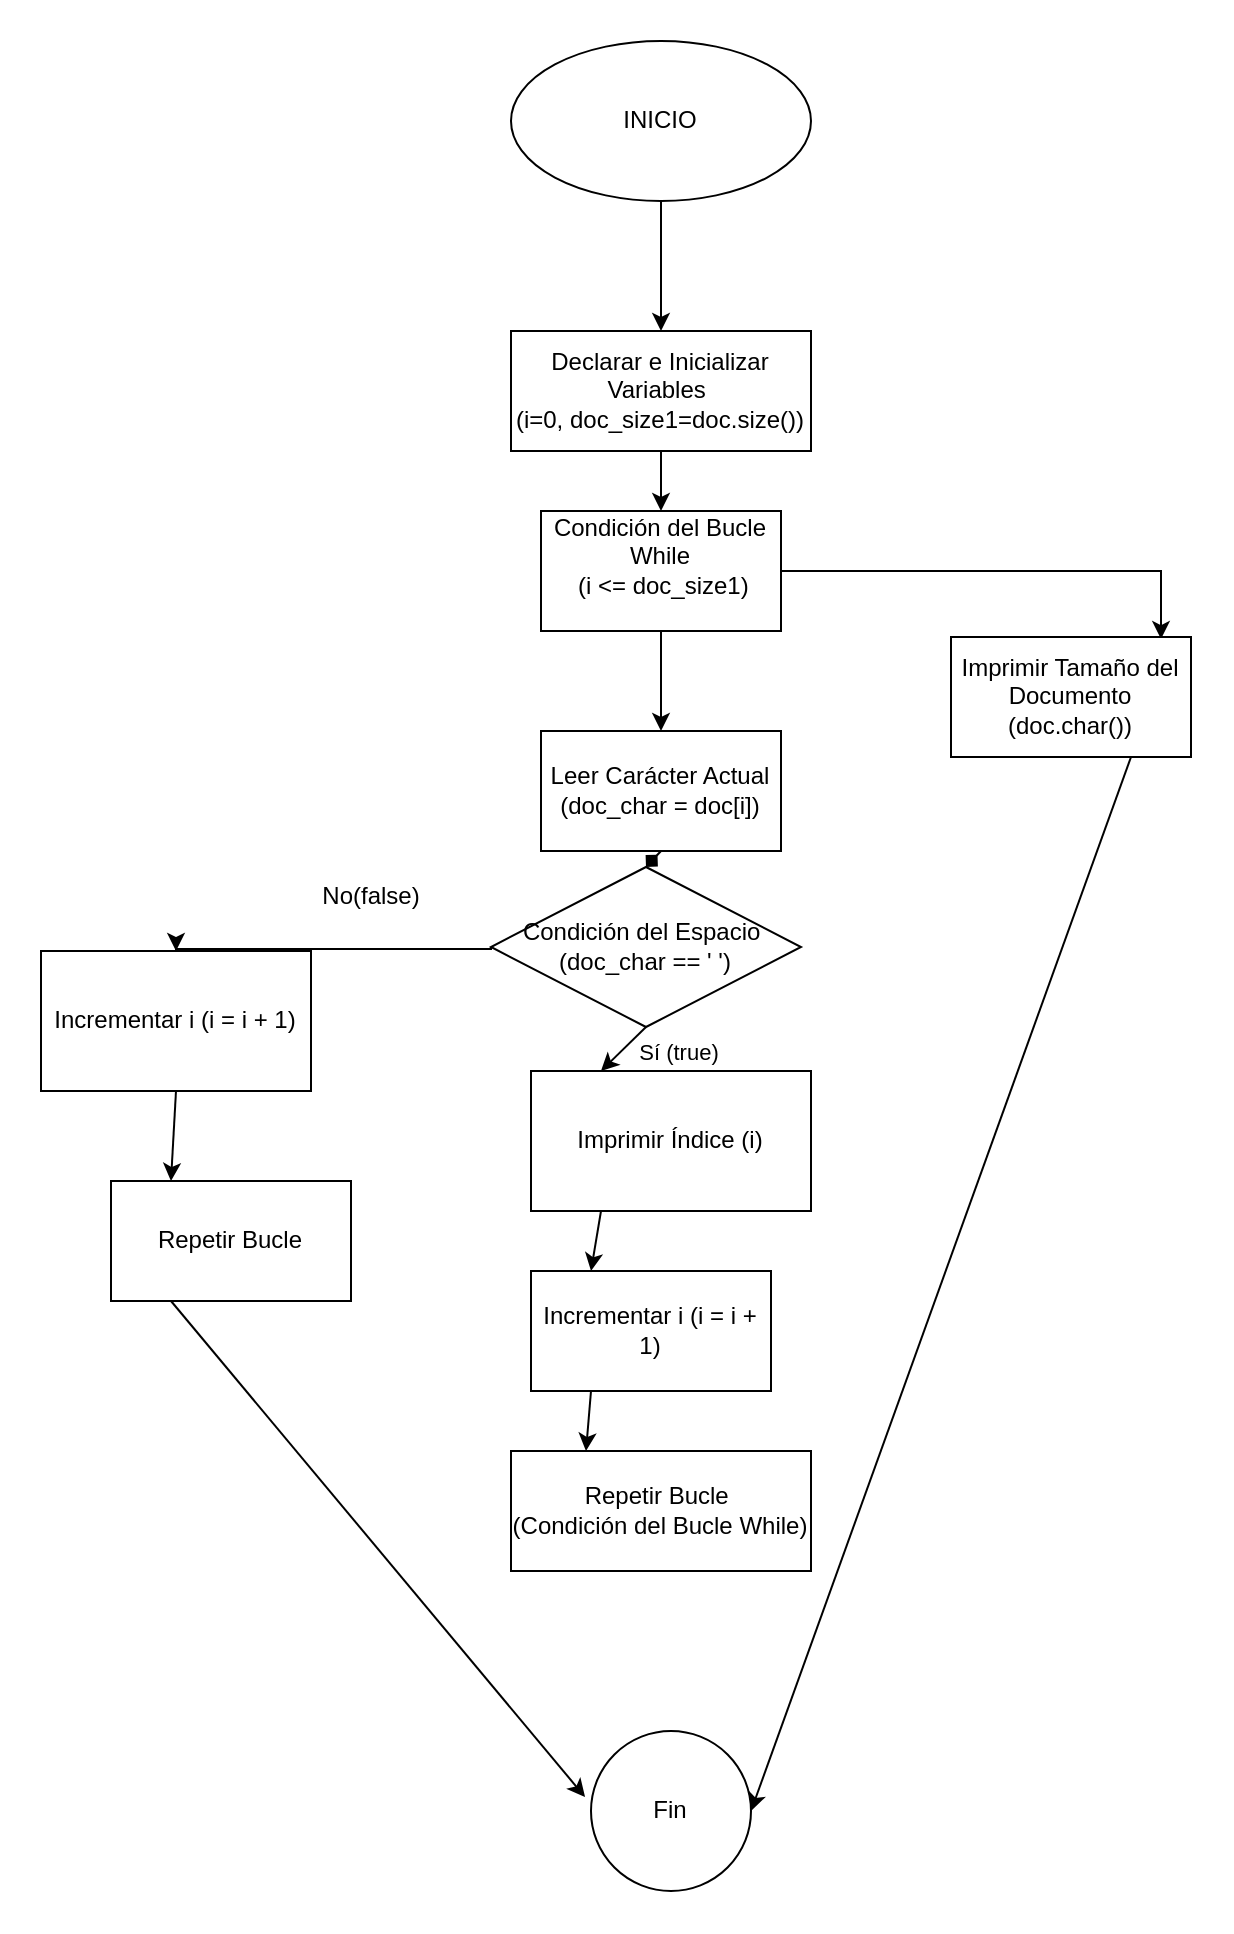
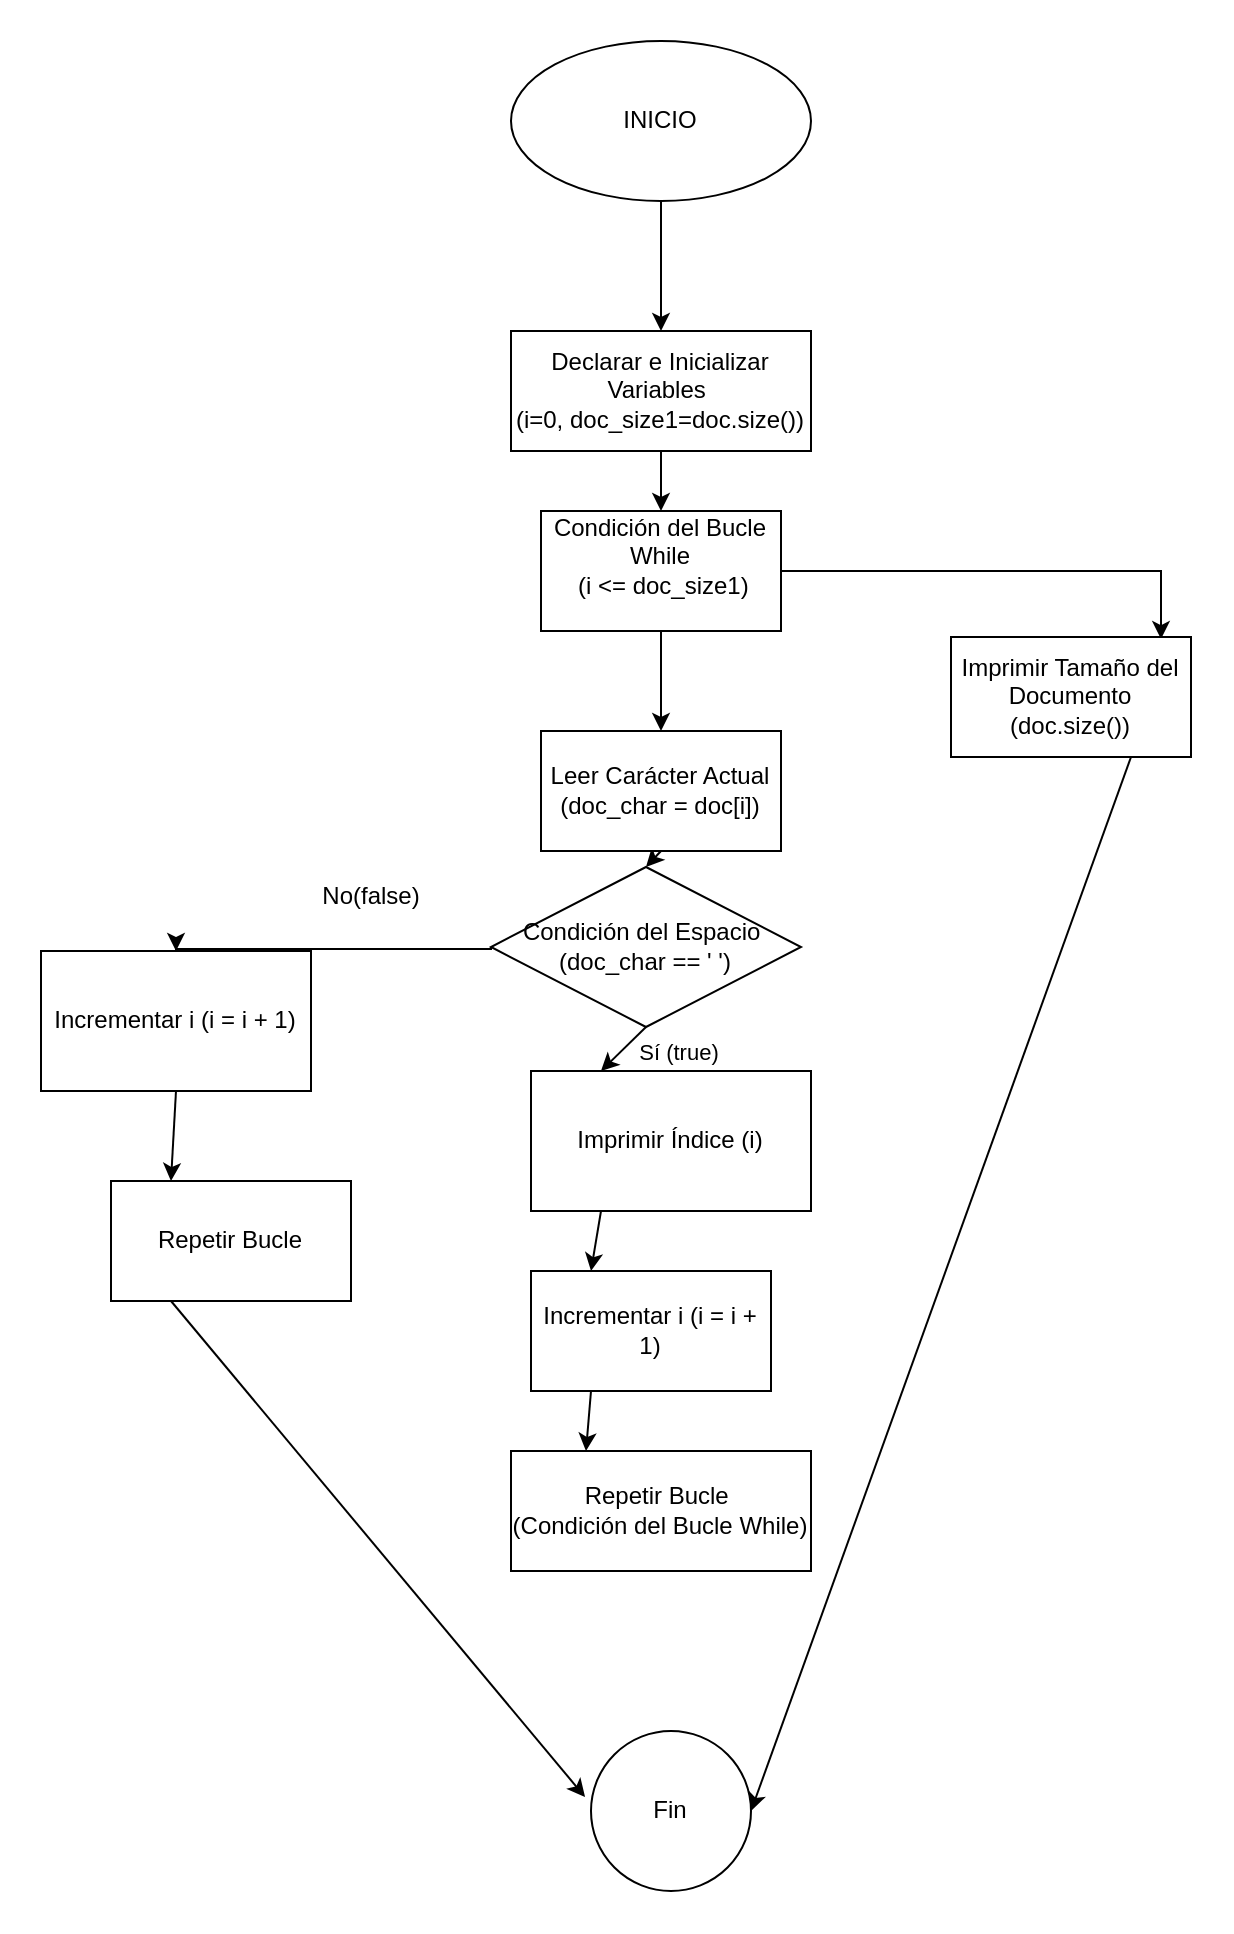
(1071, 697) -> (1071, 697)
(657, 856) -> (656, 856)
